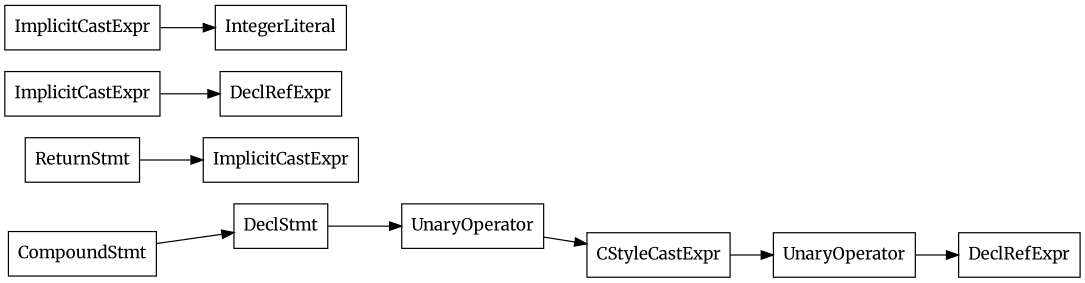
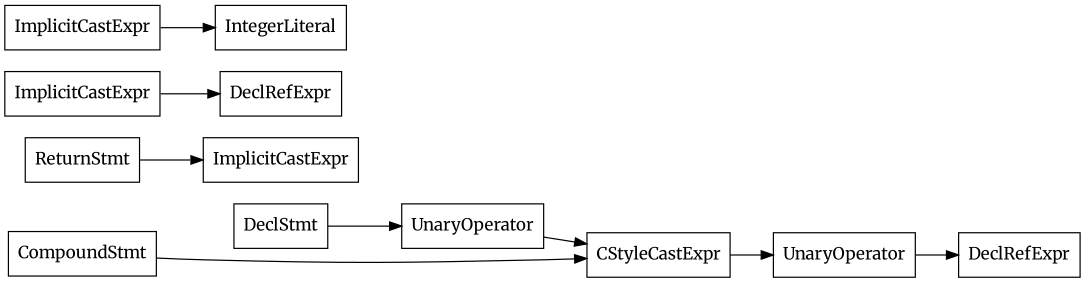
(189, 239) -> (366, 262)
